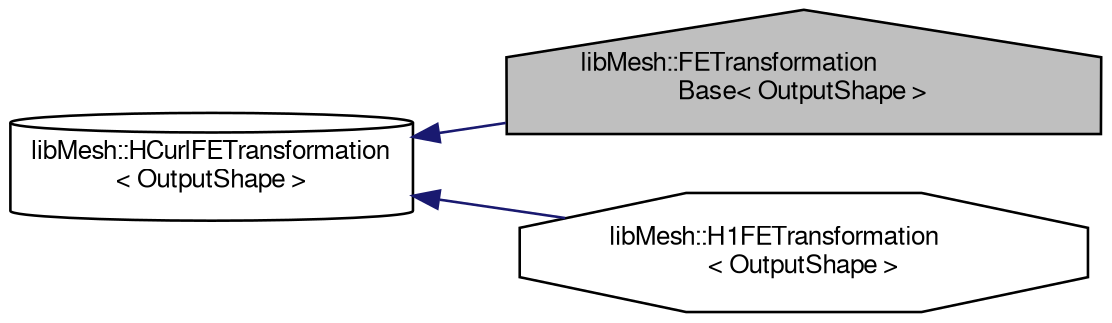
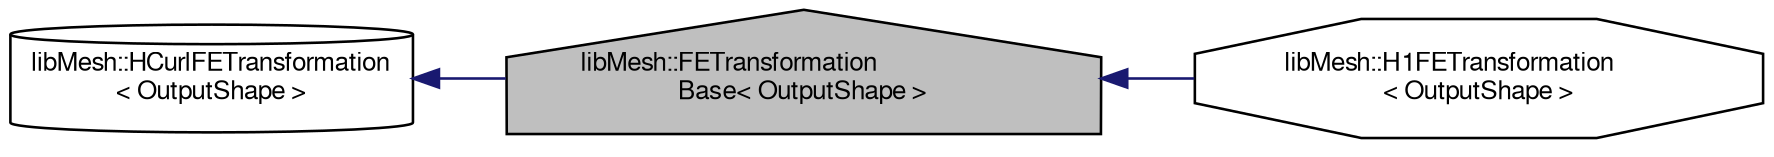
(502, 209) -> (1161, 78)
